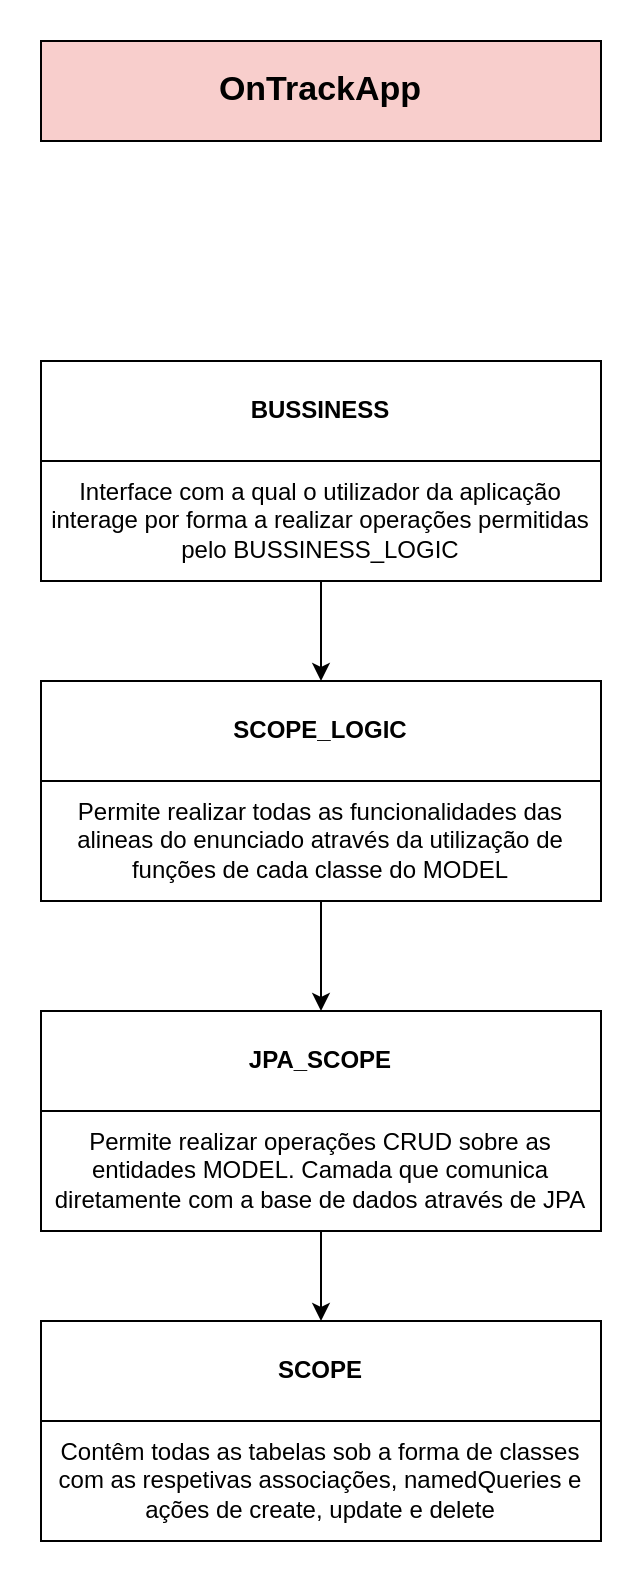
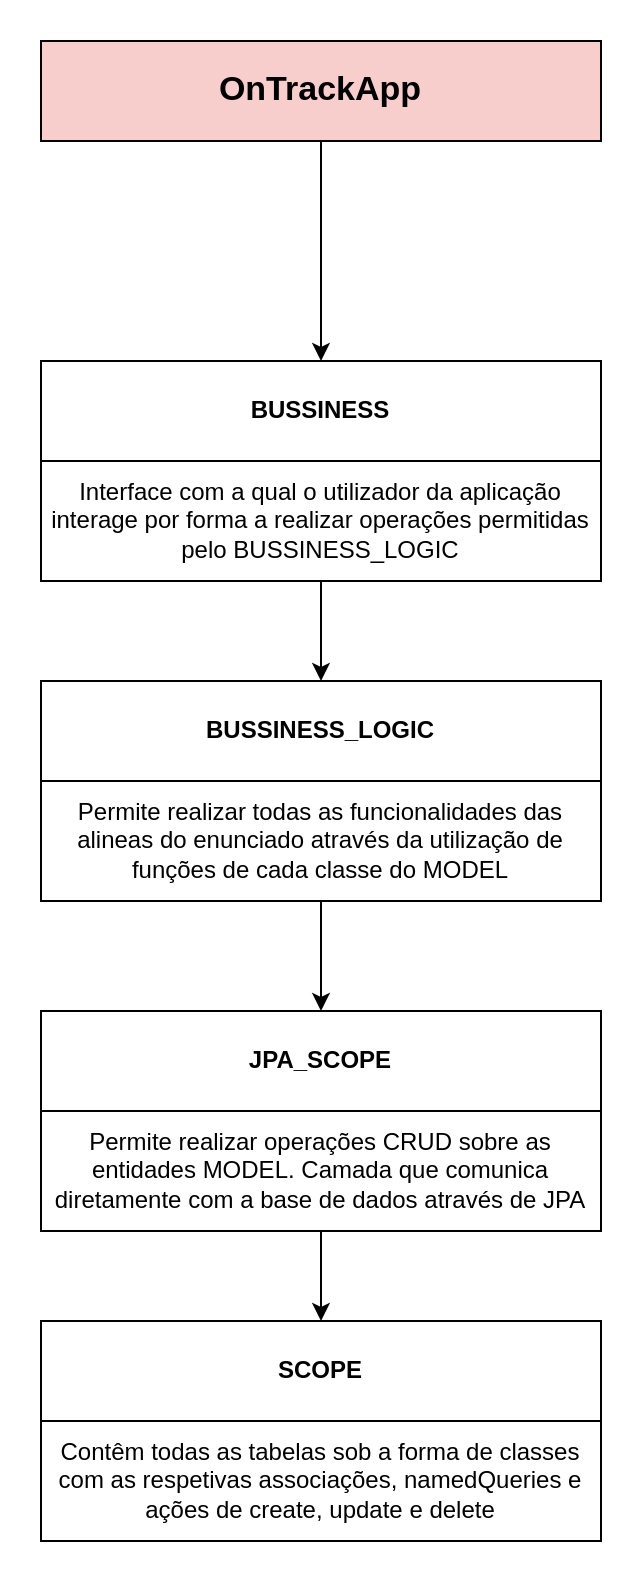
none -> (321, 244)
(321, 731) -> (321, 731)
